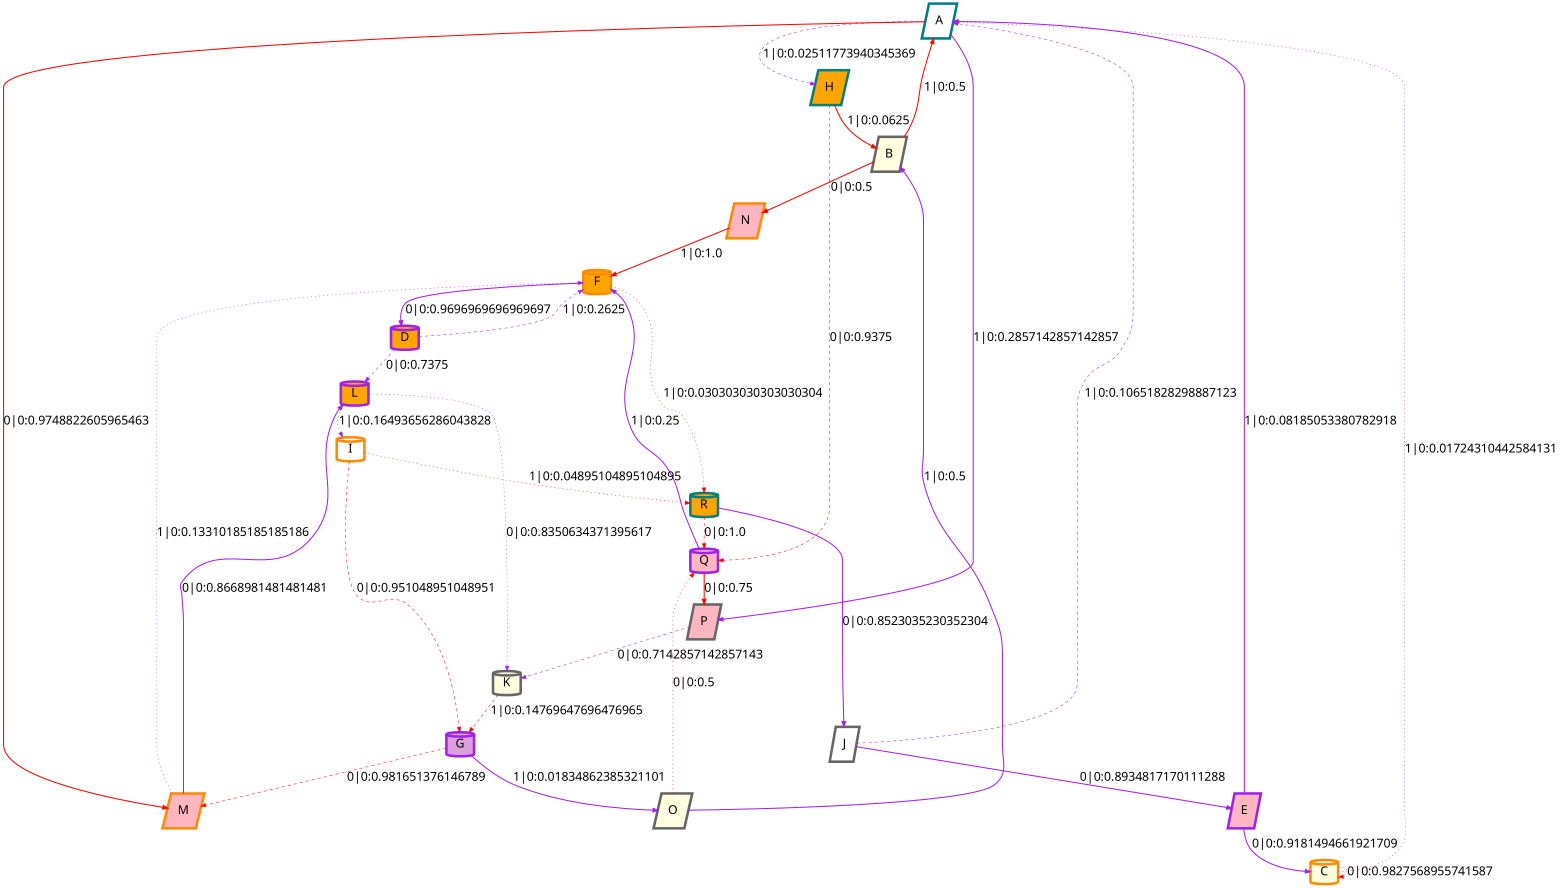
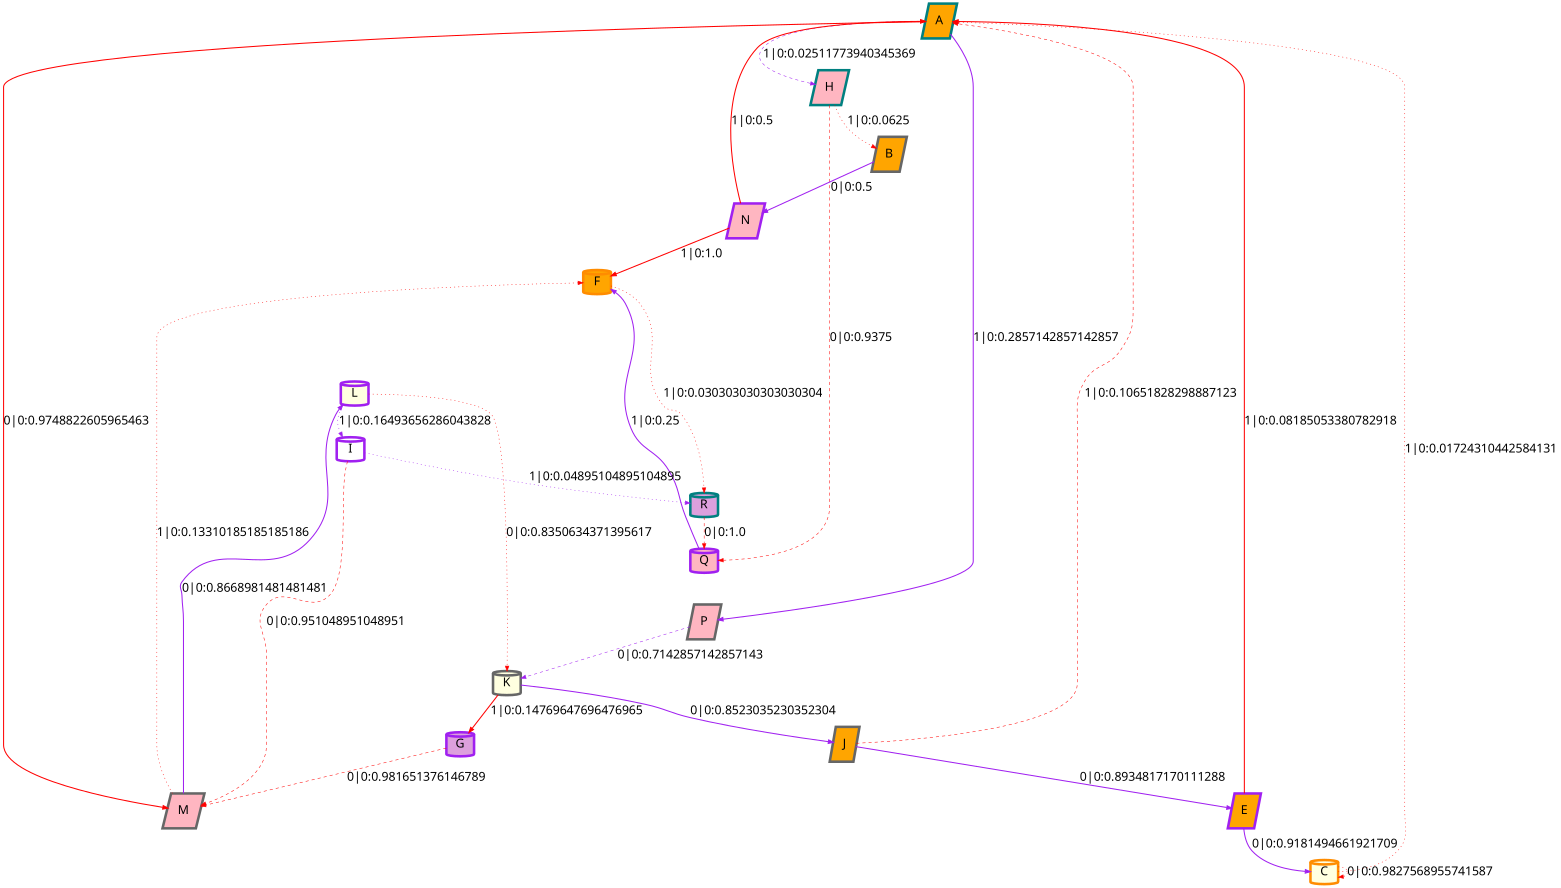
(939, 21) -> (939, 21)
(830, 88) -> (830, 88)
(920, 91) -> (759, 46)
(849, 129) -> (849, 129)
(889, 154) -> (889, 154)
(821, 186) -> (821, 186)
(746, 221) -> (746, 221)
(1405, 274) -> (1405, 274)
(1244, 288) -> (1244, 288)
(405, 338) -> none
(157, 352) -> (157, 352)
(355, 394) -> (355, 394)
(1078, 397) -> (1078, 397)
(351, 449) -> (351, 449)
(502, 467) -> (502, 467)
(524, 483) -> (524, 483)
(704, 505) -> (704, 505)
(843, 571) -> (674, 713)
(704, 586) -> none
(382, 601) -> (260, 617)
(485, 712) -> (485, 712)
(845, 744) -> (845, 744)
(183, 811) -> (183, 811)
(673, 811) -> none
(1244, 811) -> (1244, 811)
